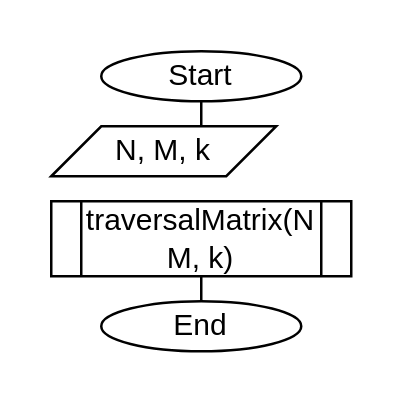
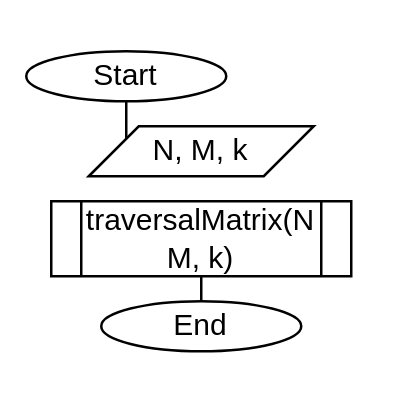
(201, 76) -> (126, 76)
(164, 151) -> (201, 151)
